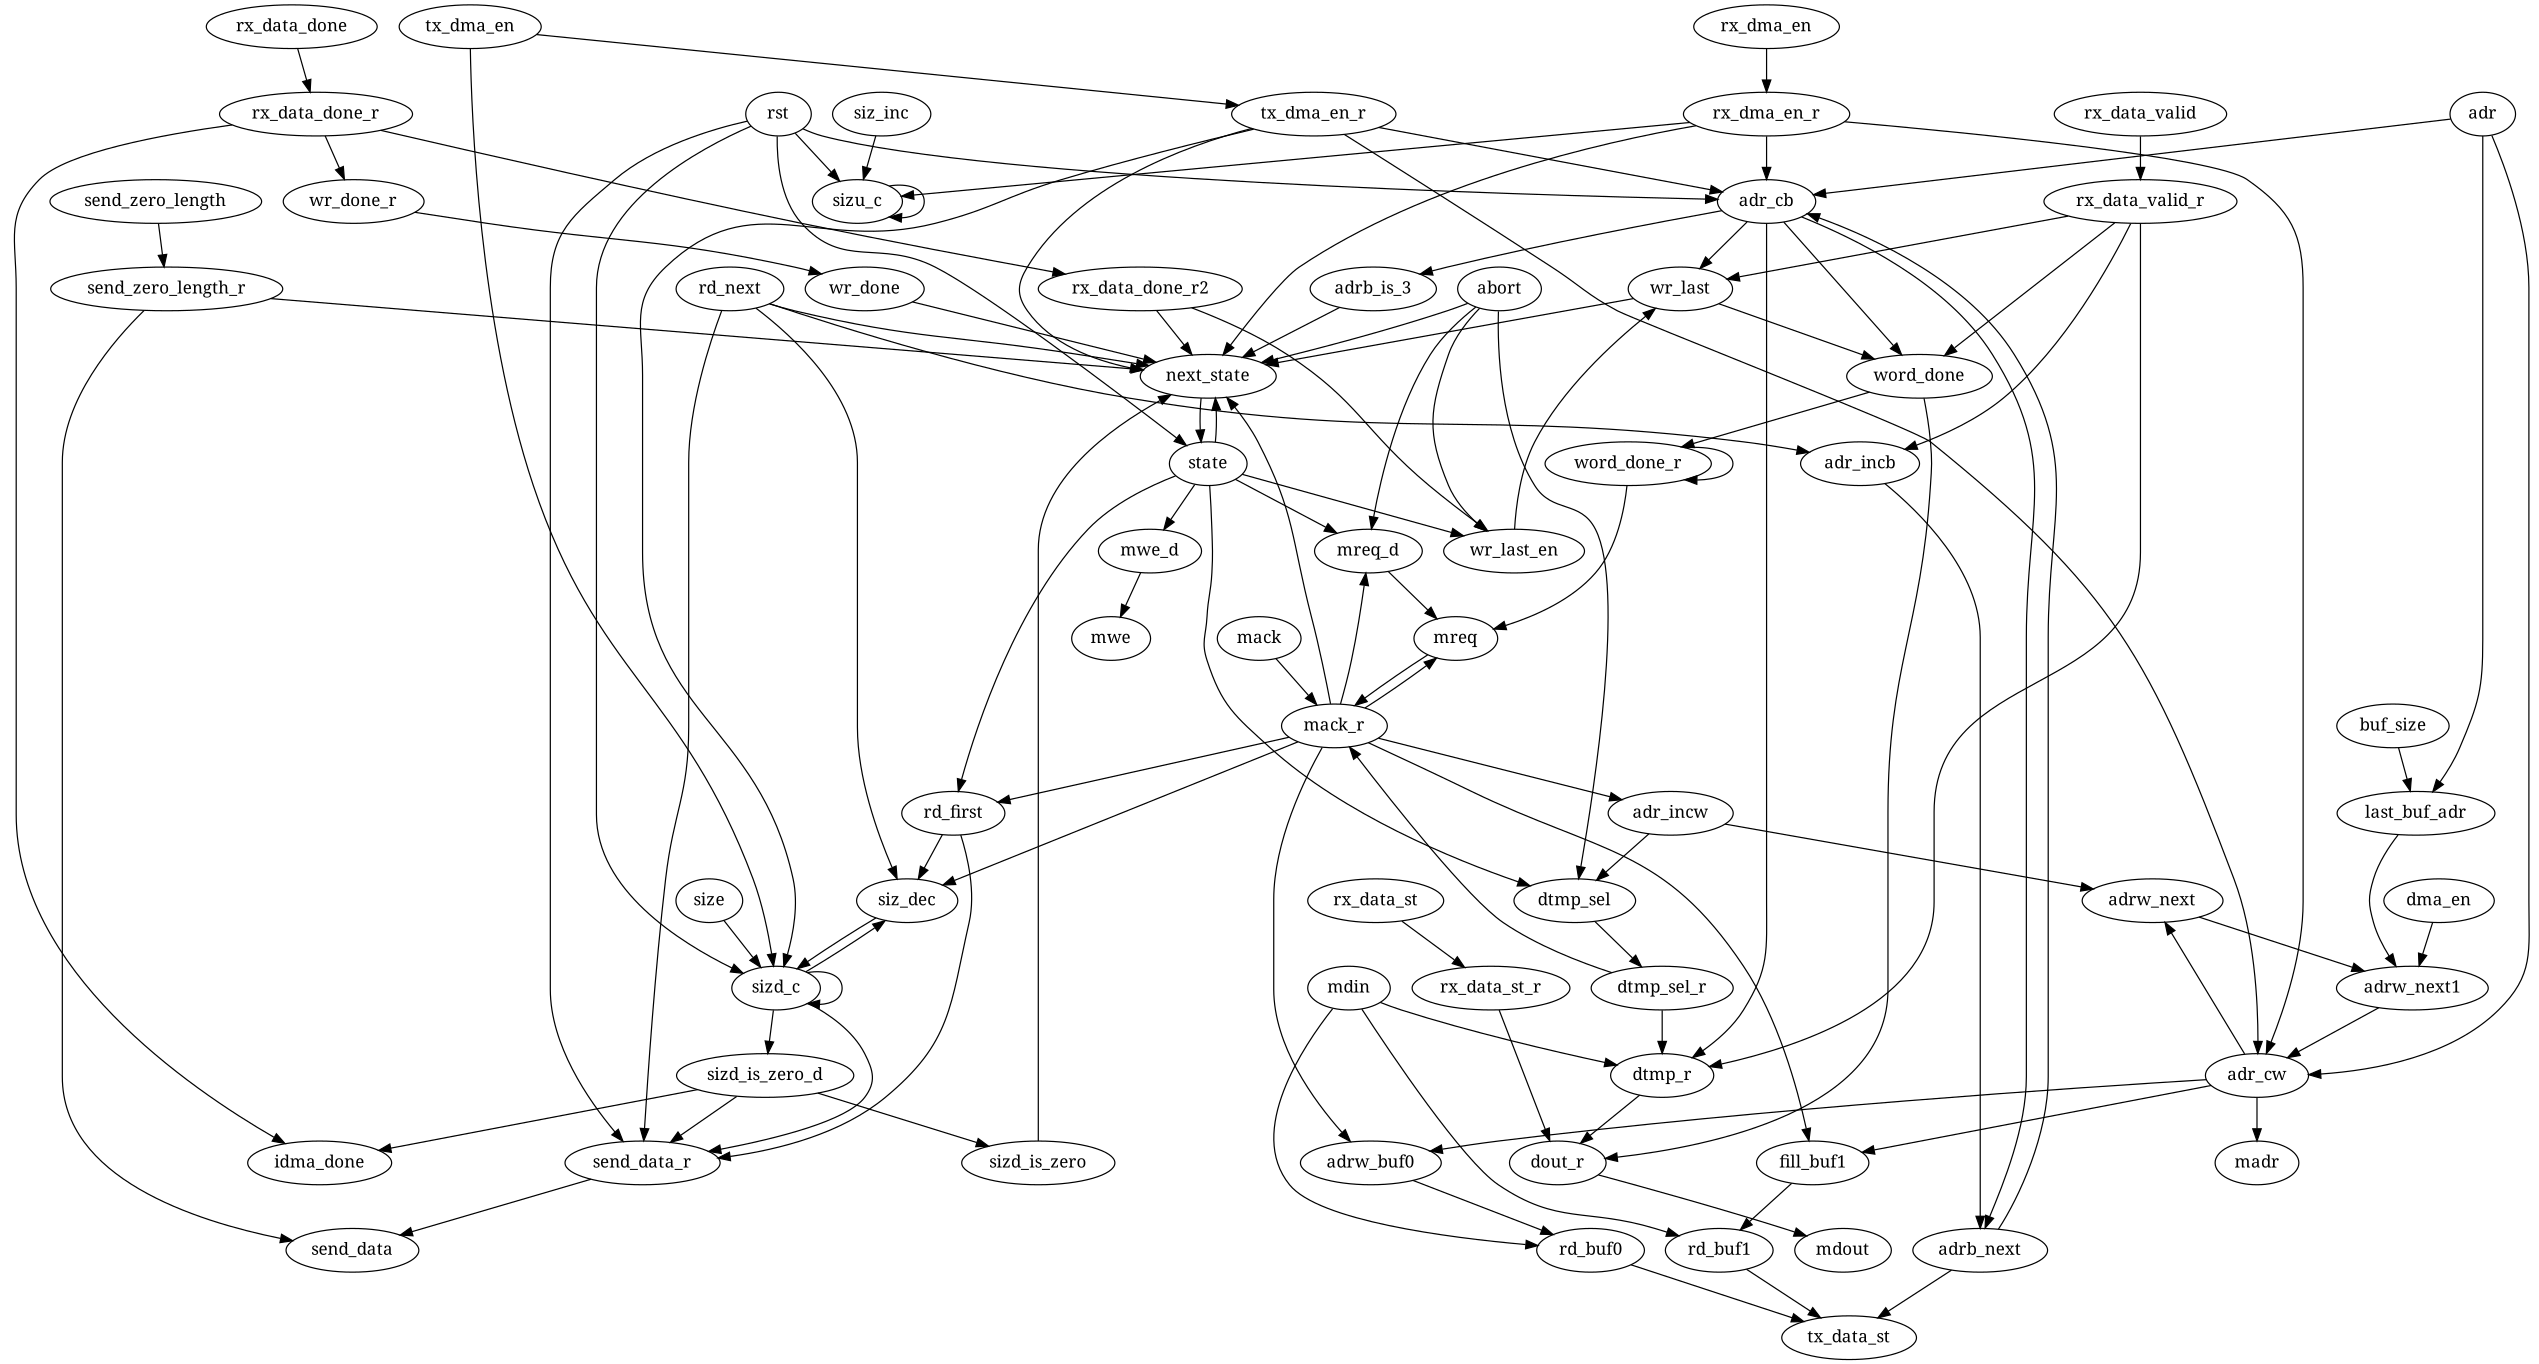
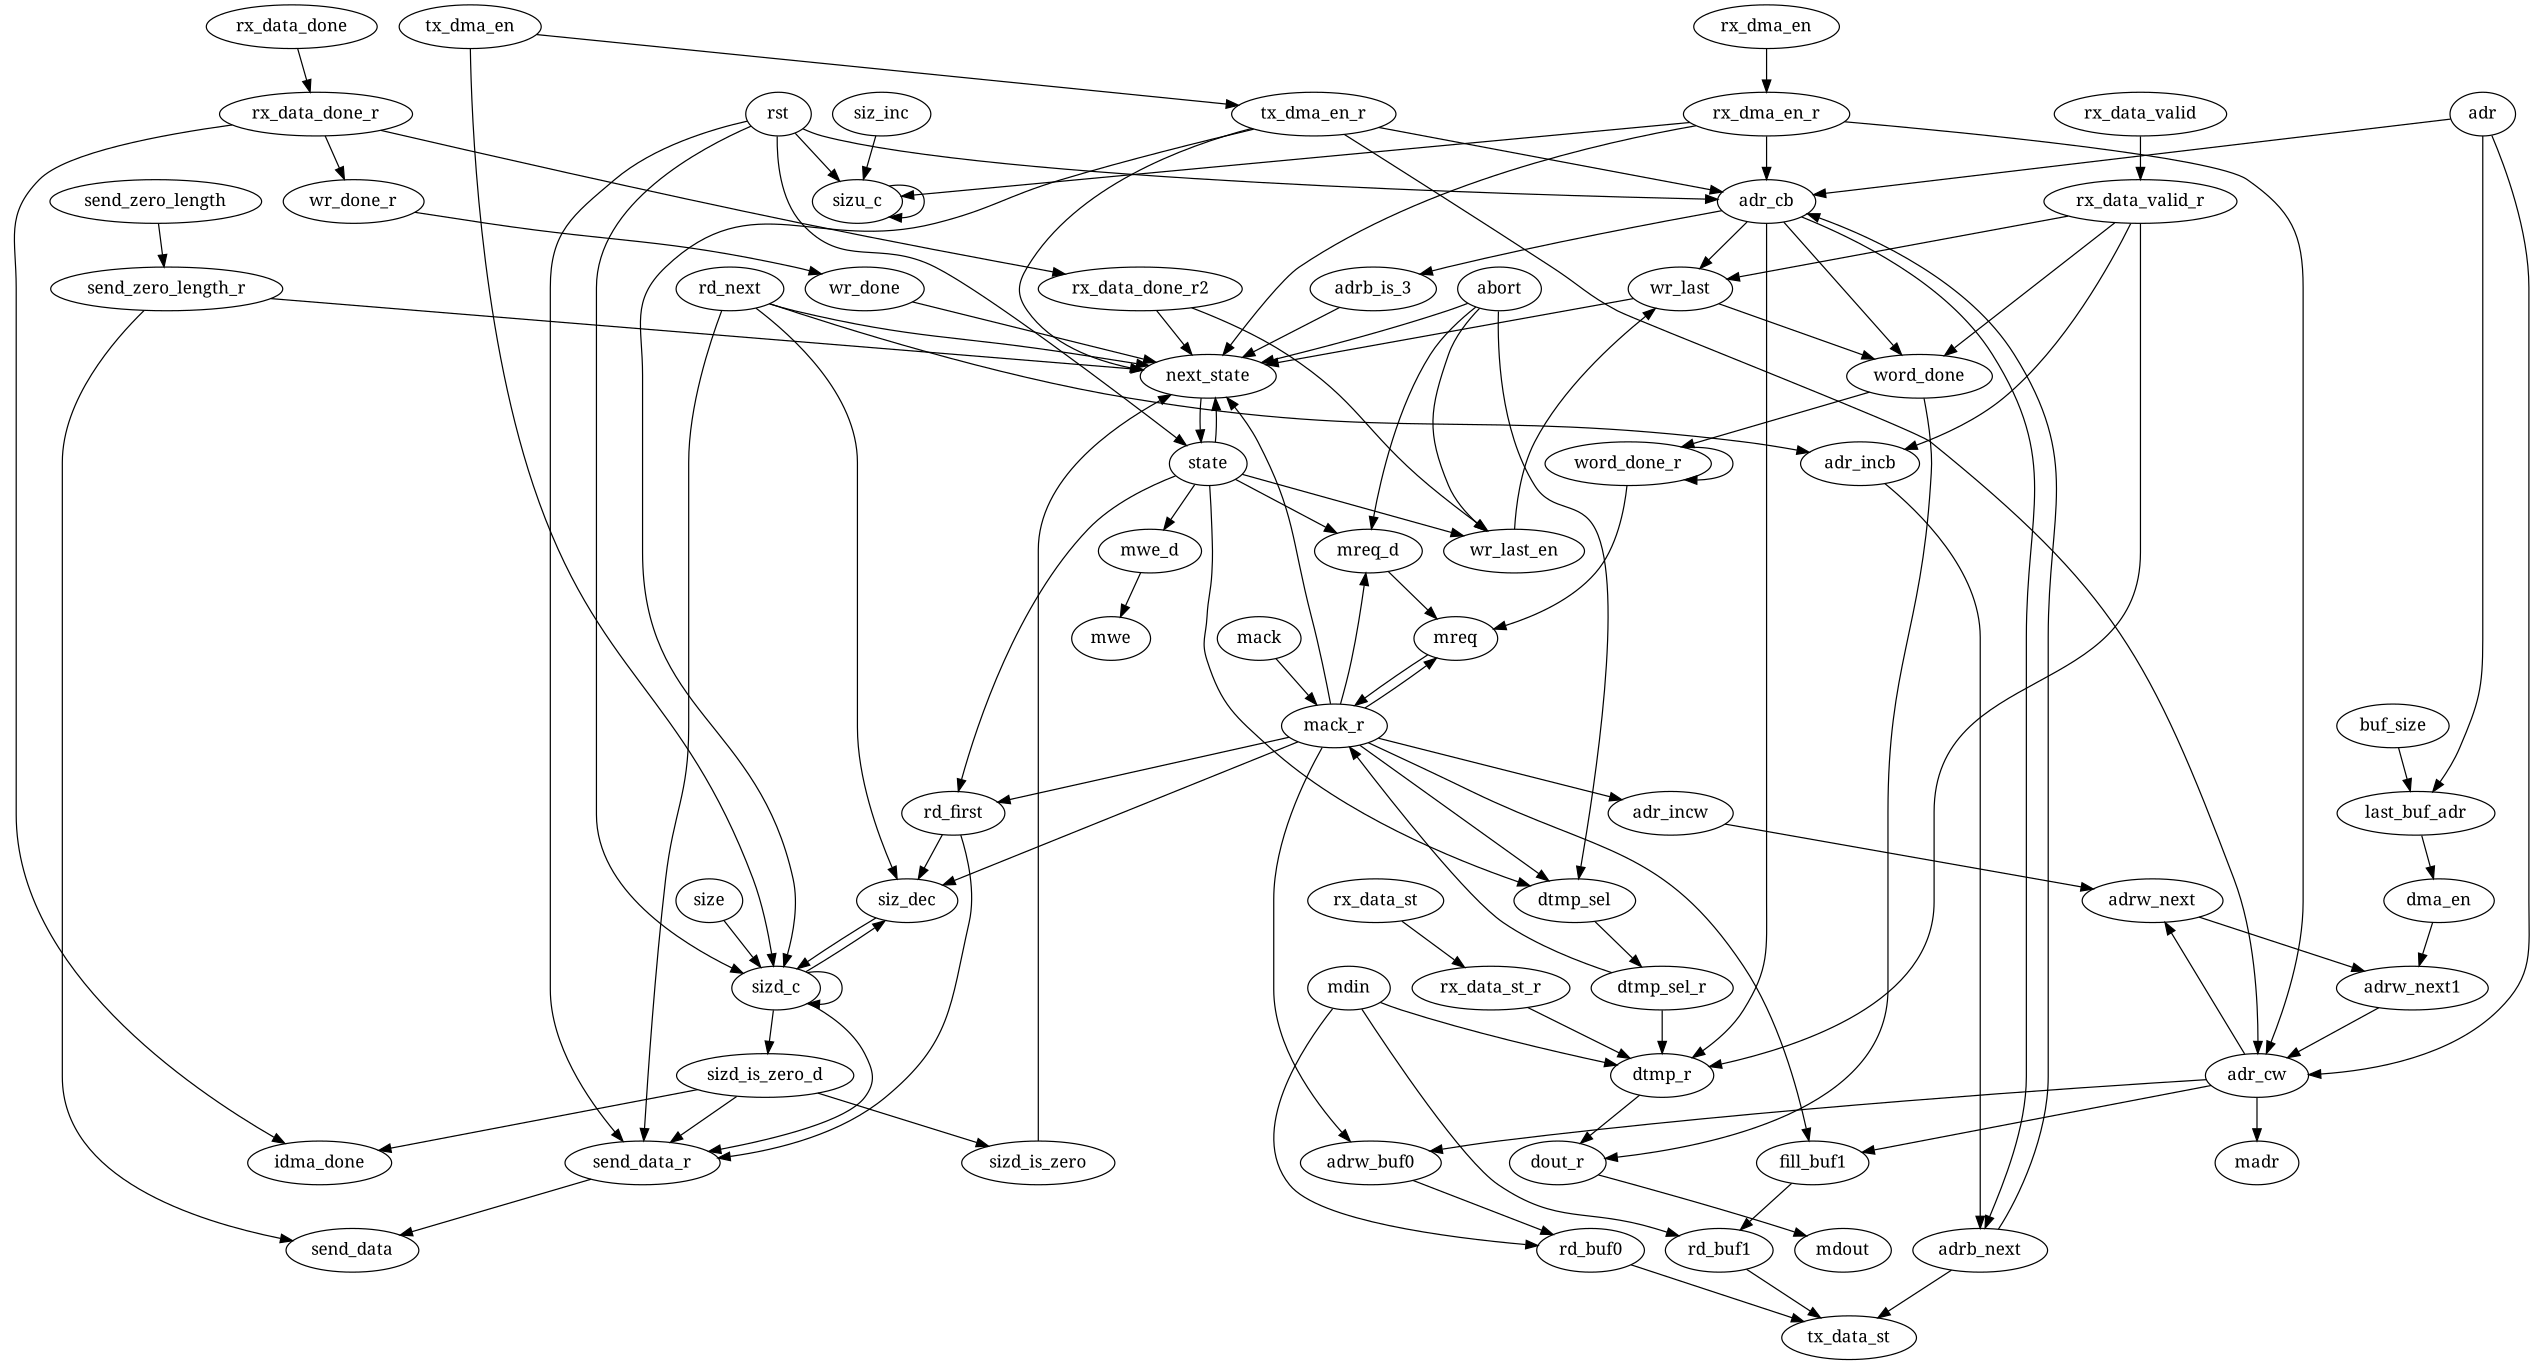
(1630, 851) -> (1449, 810)
(2370, 894) -> (2426, 851)
(1522, 1070) -> (1573, 1030)
